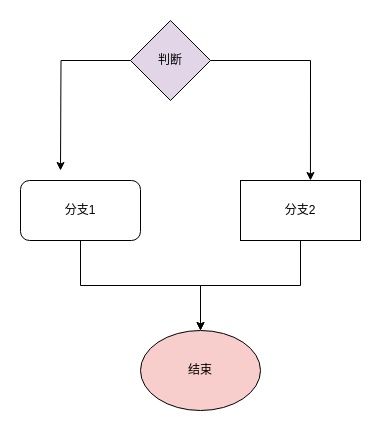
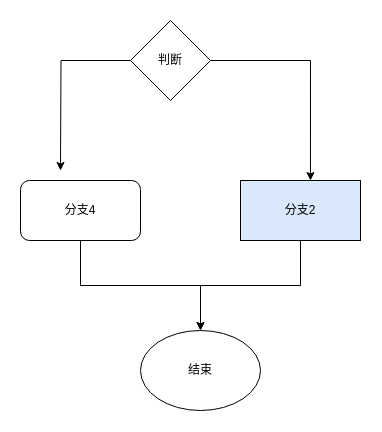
(171, 61) -> (171, 61)
(81, 211) -> (81, 211)
(301, 211) -> (301, 211)
(201, 371) -> (201, 371)
